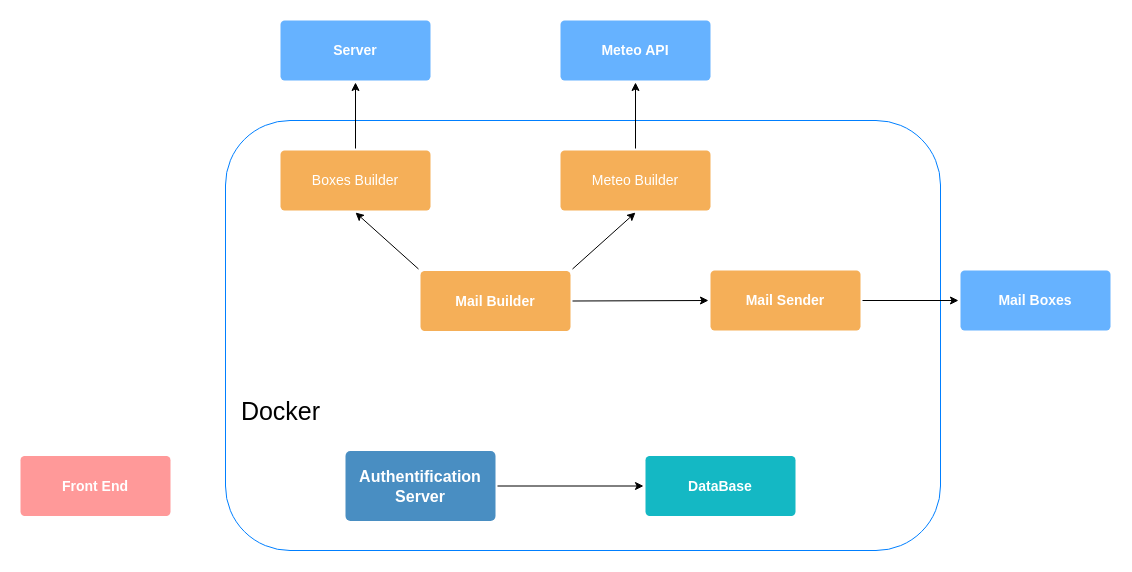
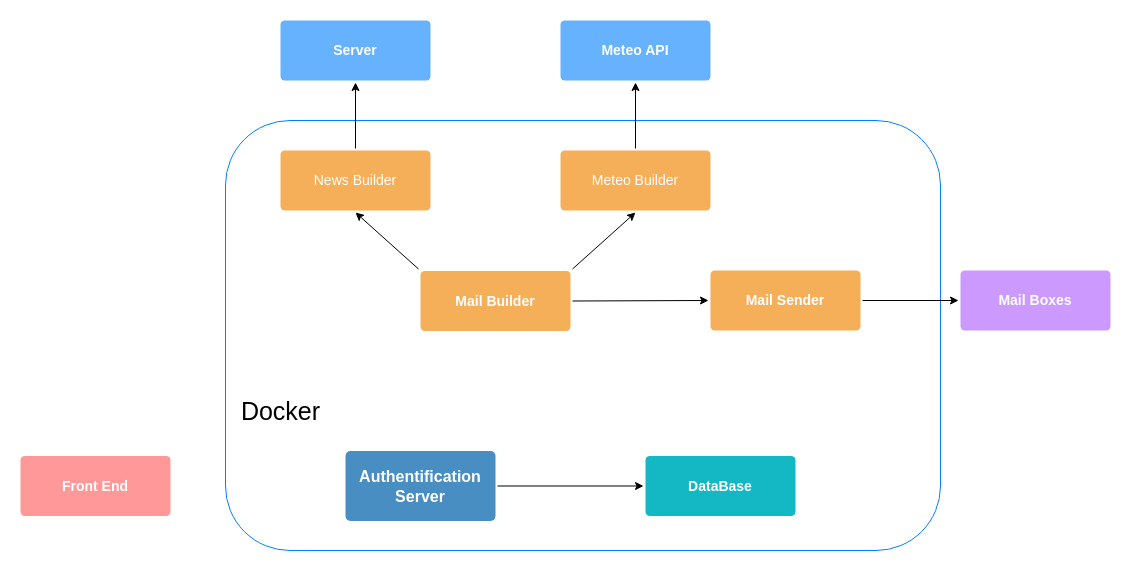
(356, 181) -> (356, 181)
(1036, 301) -> (1036, 301)
